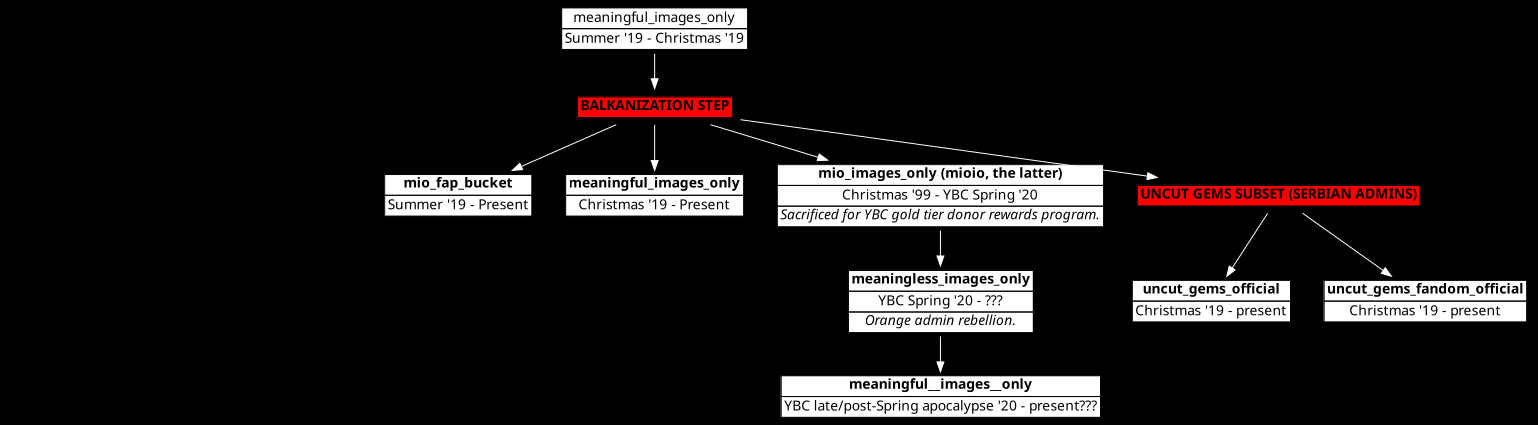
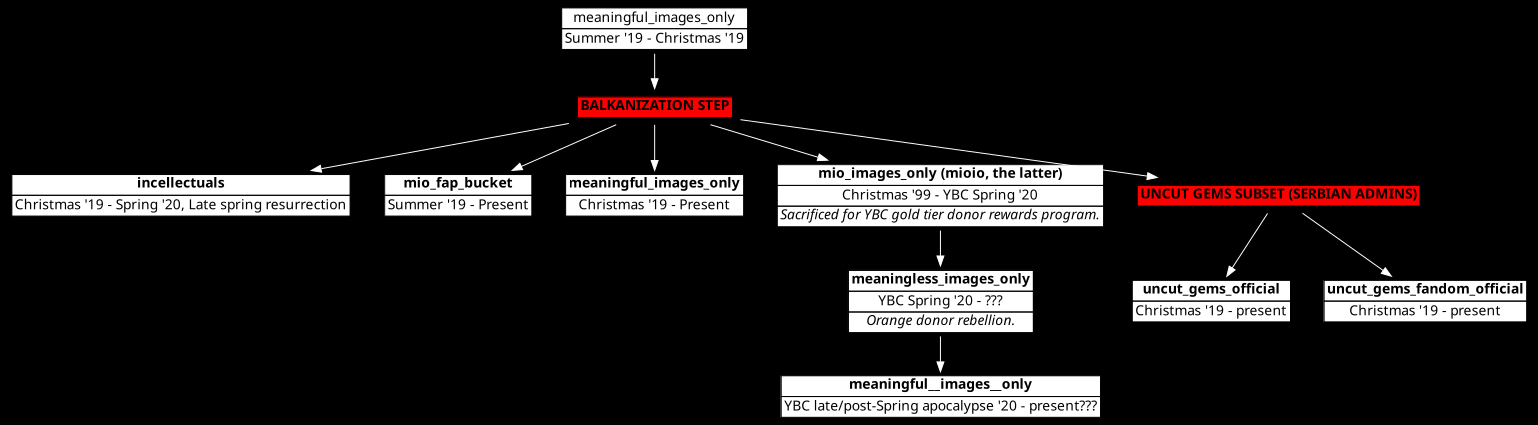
none -> (181, 195)
(941, 321) -> (941, 321)
